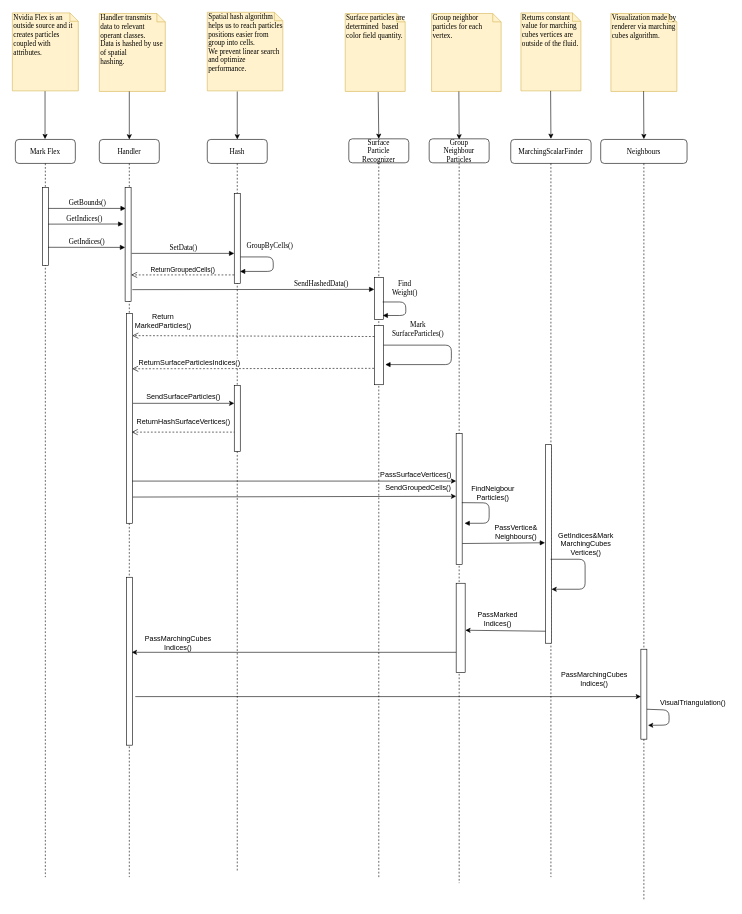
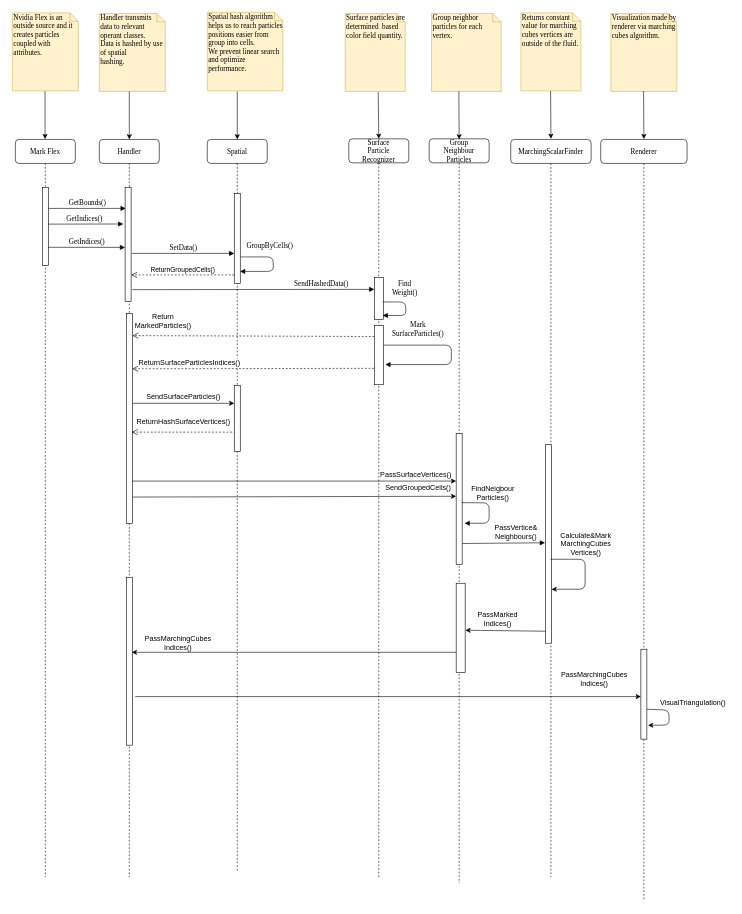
(237, 152) -> (237, 152)
(644, 152) -> (644, 152)
(586, 545) -> (586, 545)
